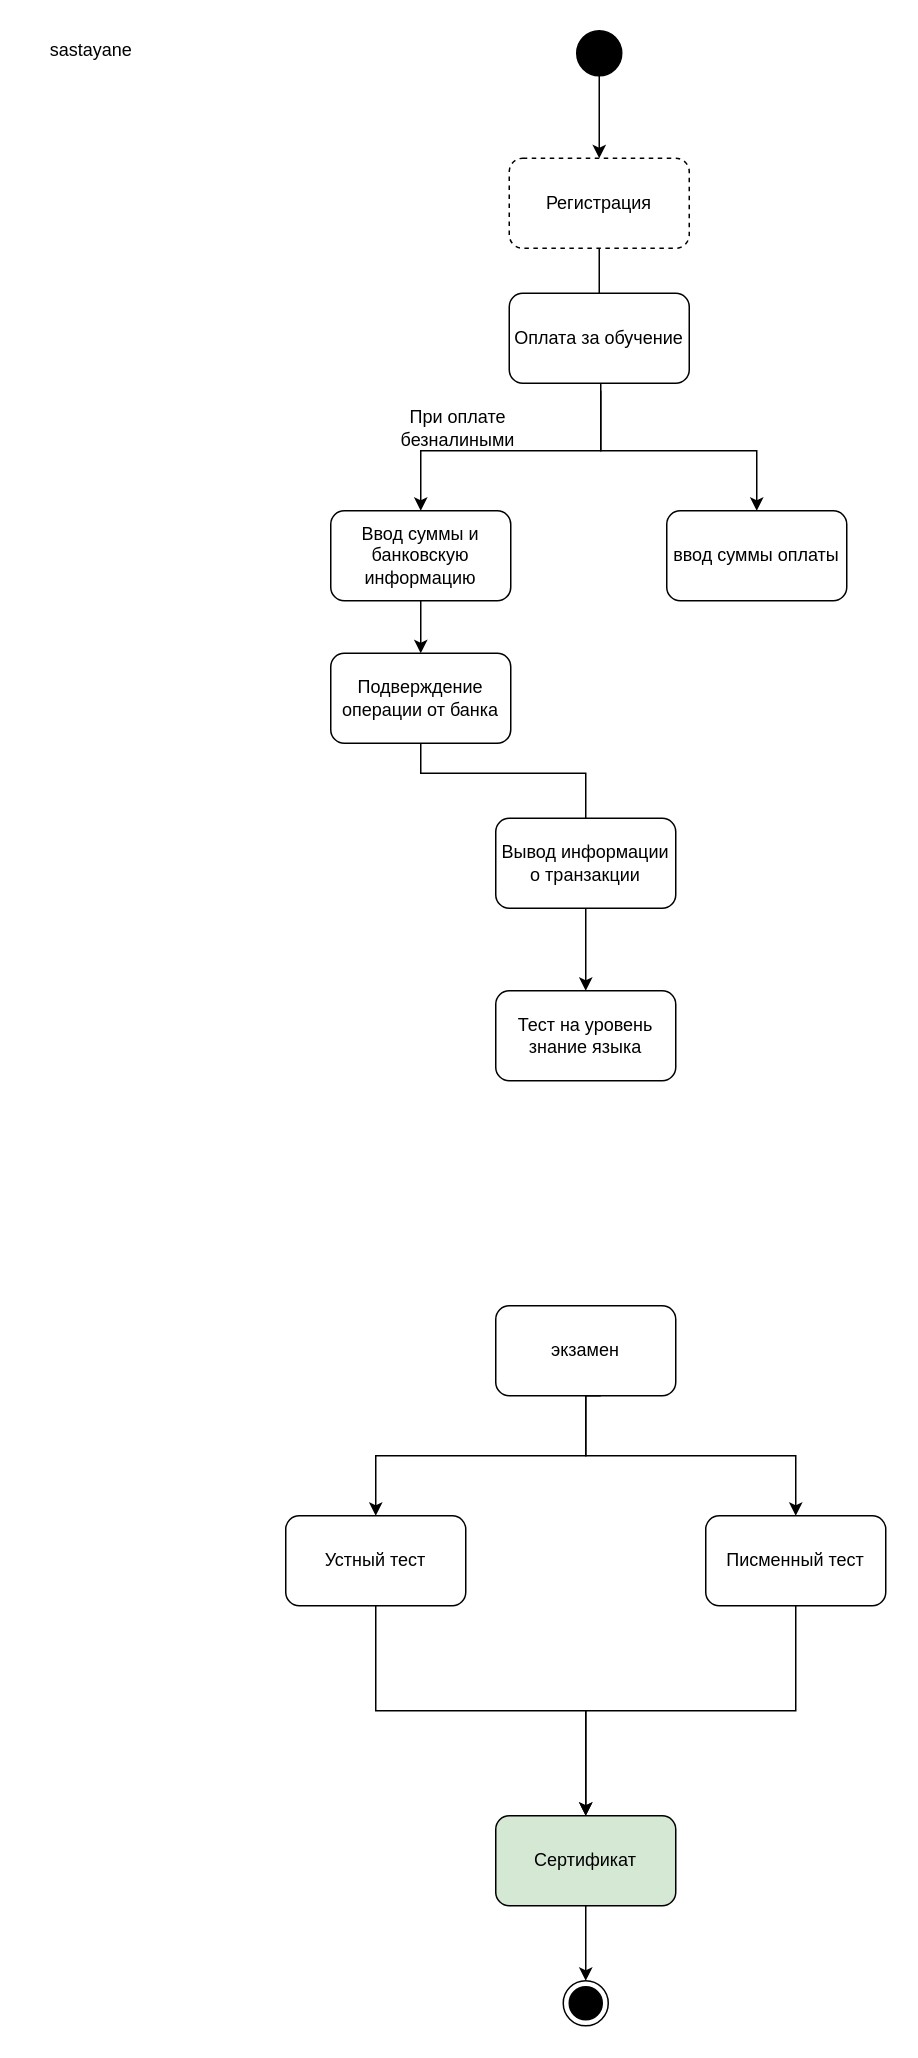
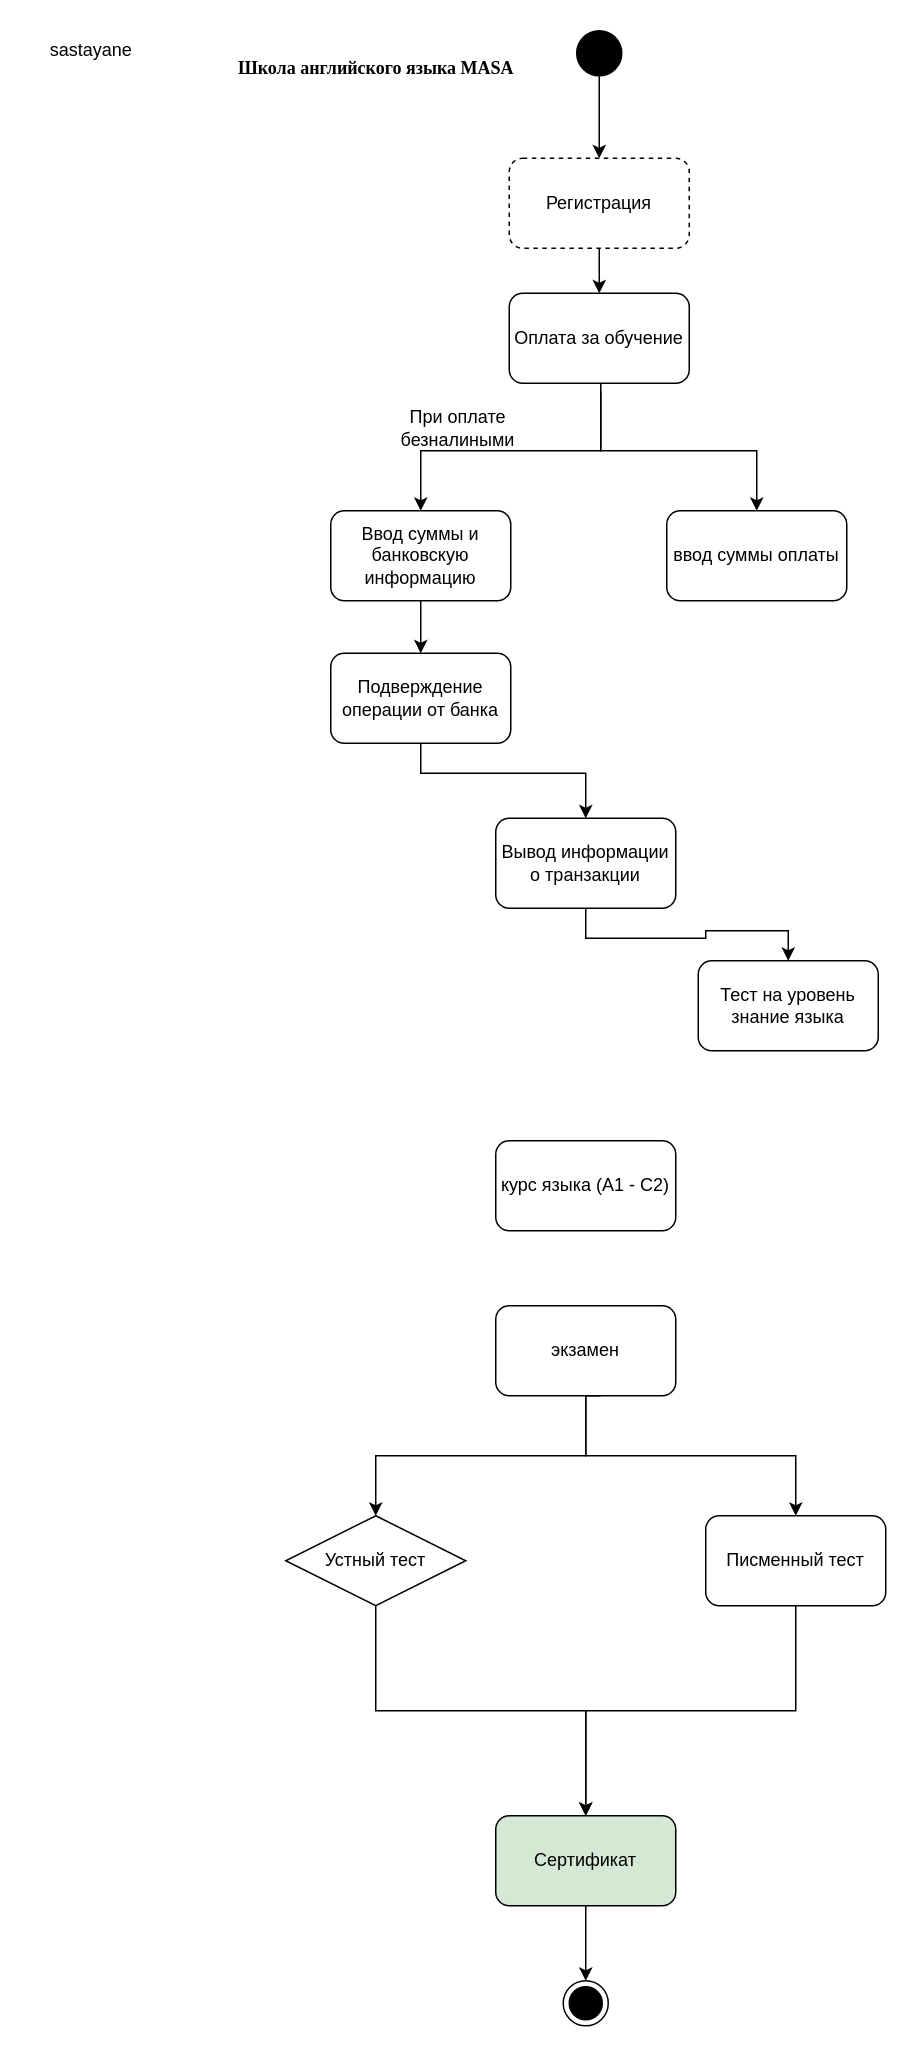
none -> (376, 68)
(599, 286) -> (599, 282)
(586, 811) -> (586, 807)
(586, 1036) -> (788, 1006)
none -> (586, 1186)
(376, 1561) -> (376, 1561)
